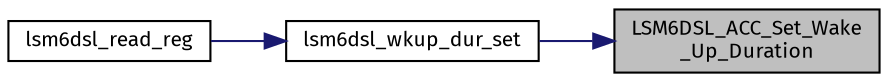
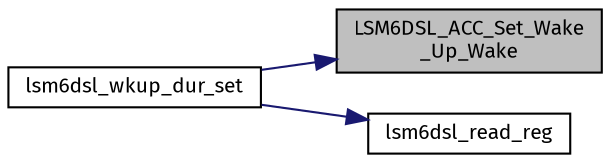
(238, 41) -> (304, 111)
(747, 41) -> (469, 41)
